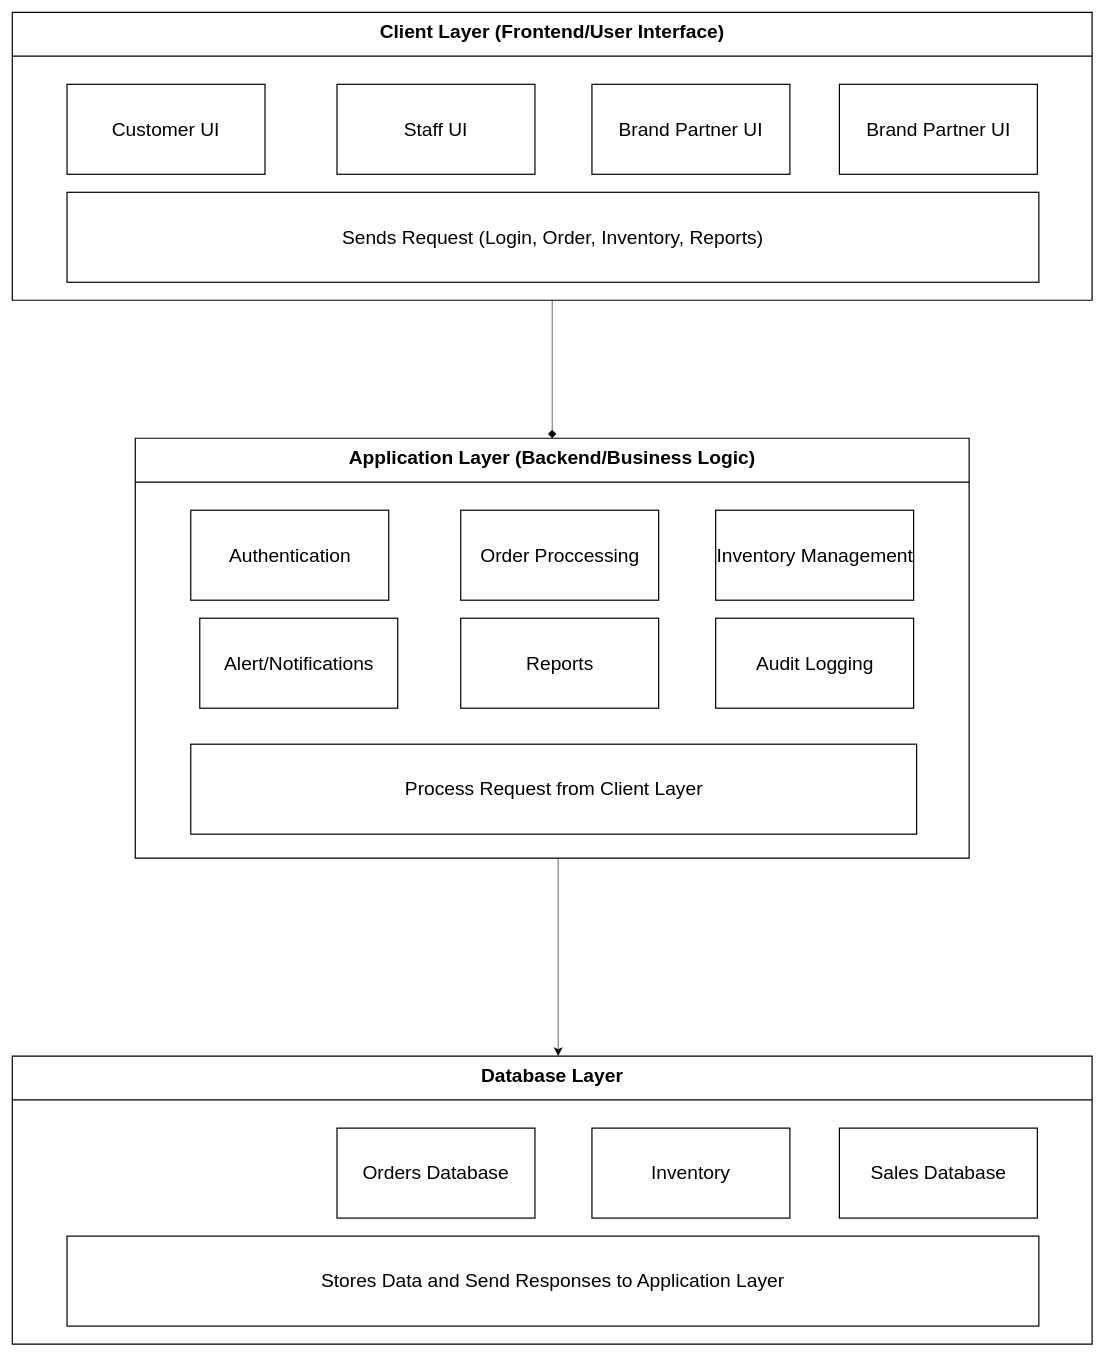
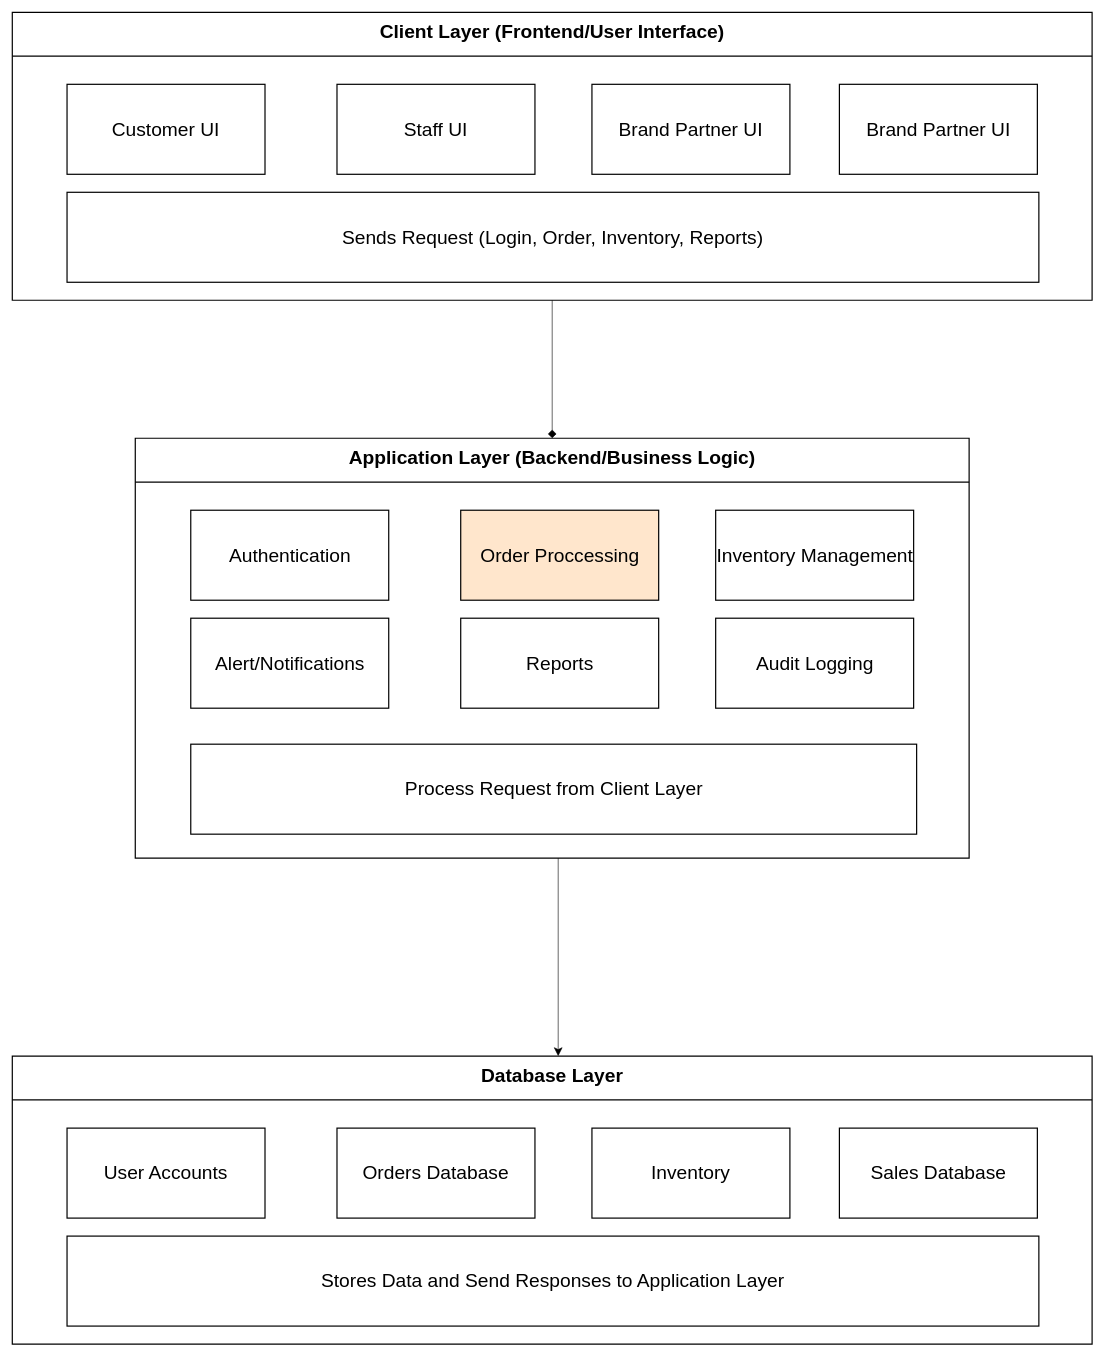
(560, 555) -> (560, 555)
(299, 663) -> (290, 663)
none -> (166, 1173)
